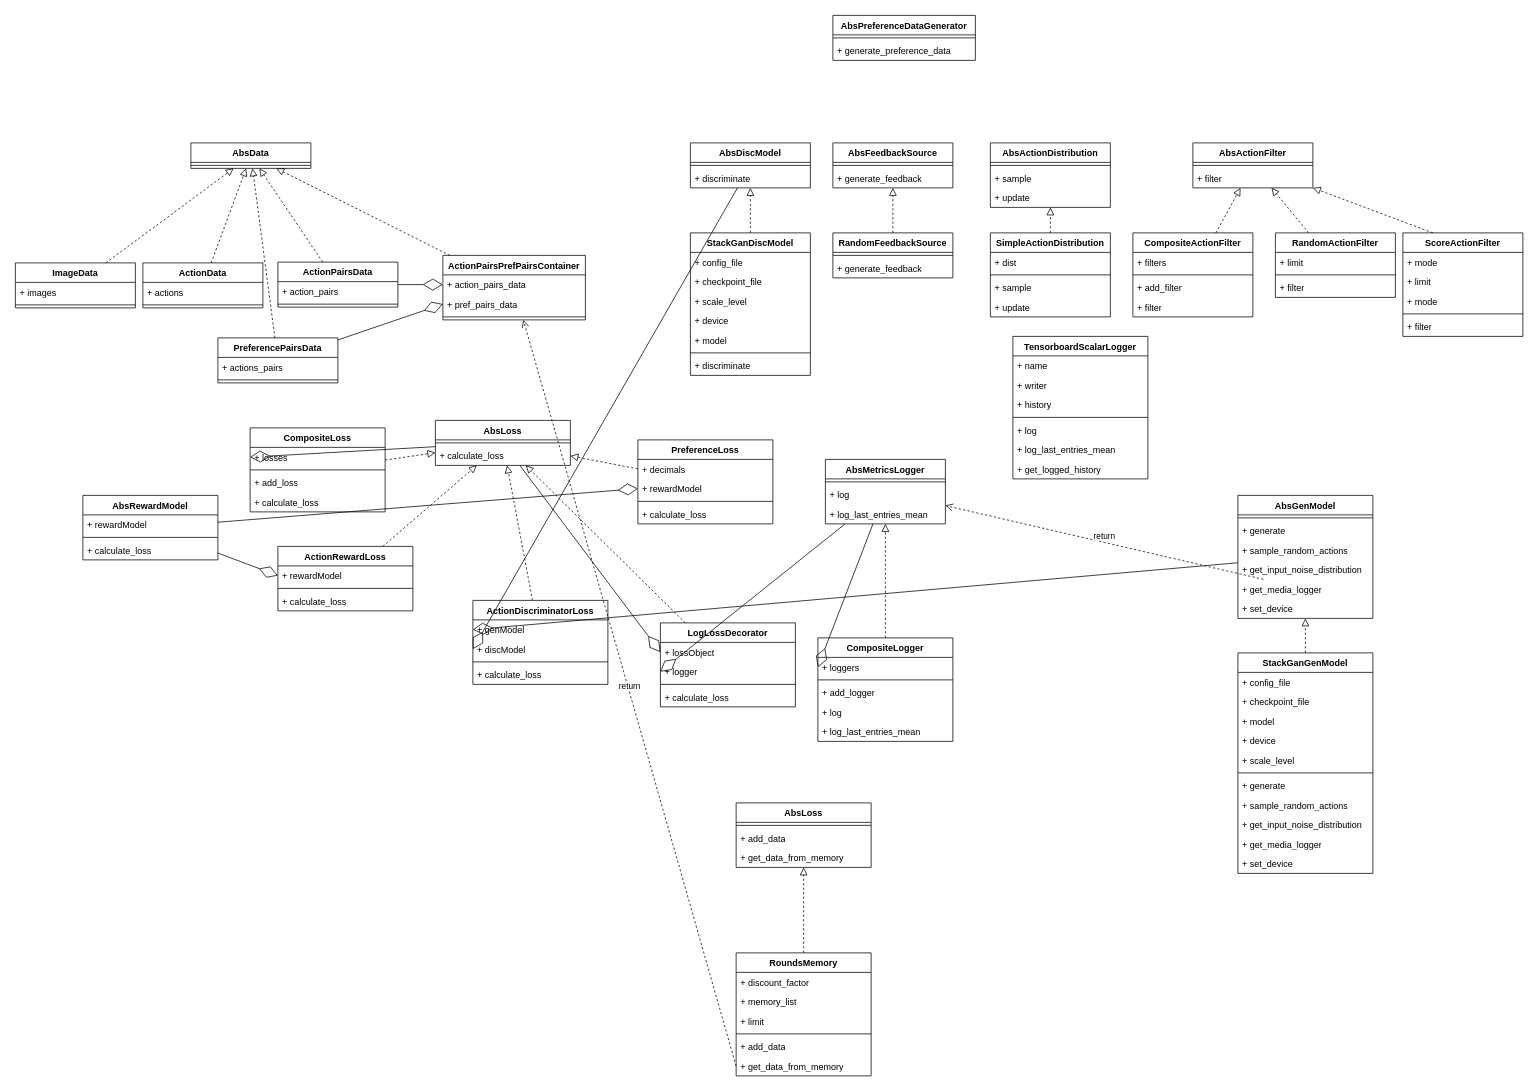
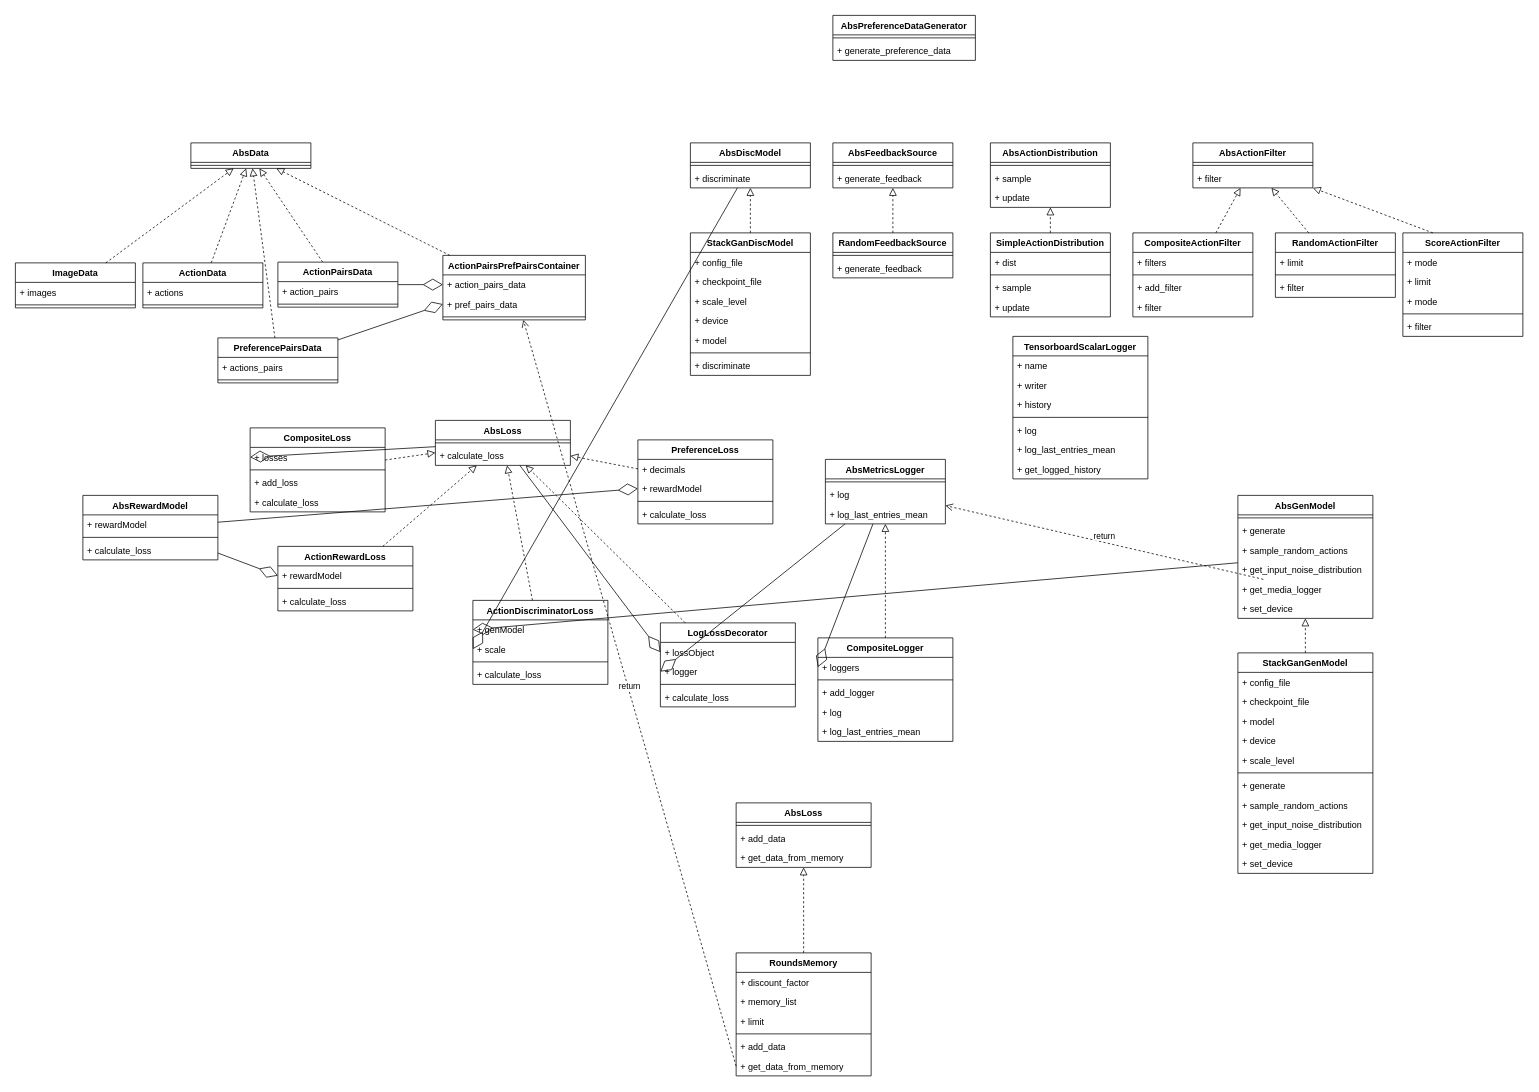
(503, 650) -> (494, 650)
